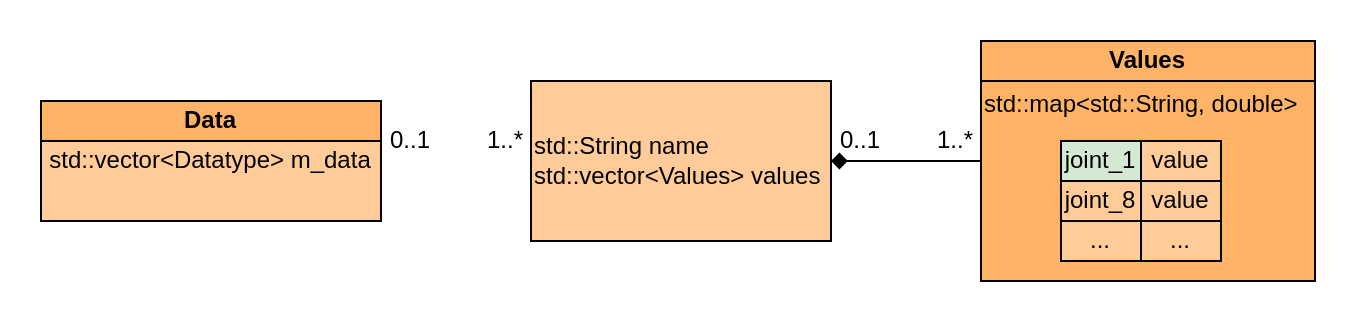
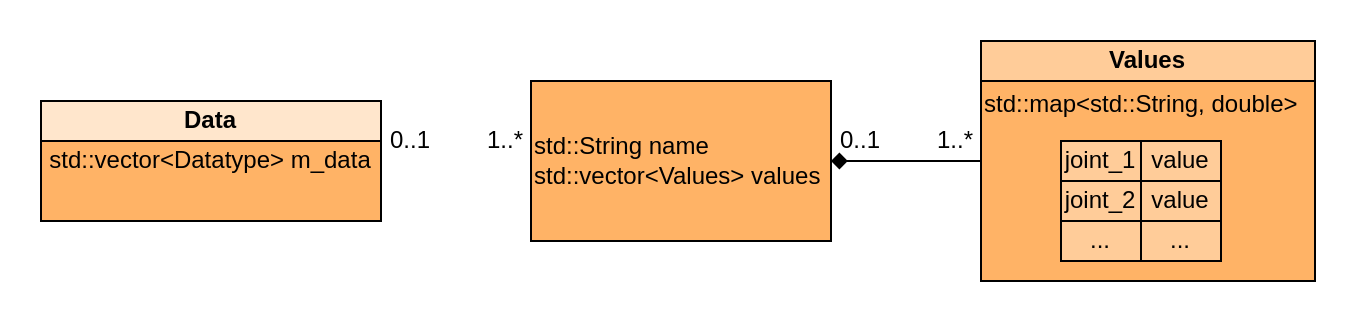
(1148, 61) -> (1148, 61)
(211, 121) -> (211, 121)
(211, 161) -> (211, 161)
(681, 161) -> (681, 161)
(1101, 161) -> (1101, 161)
(1101, 201) -> (1101, 201)
